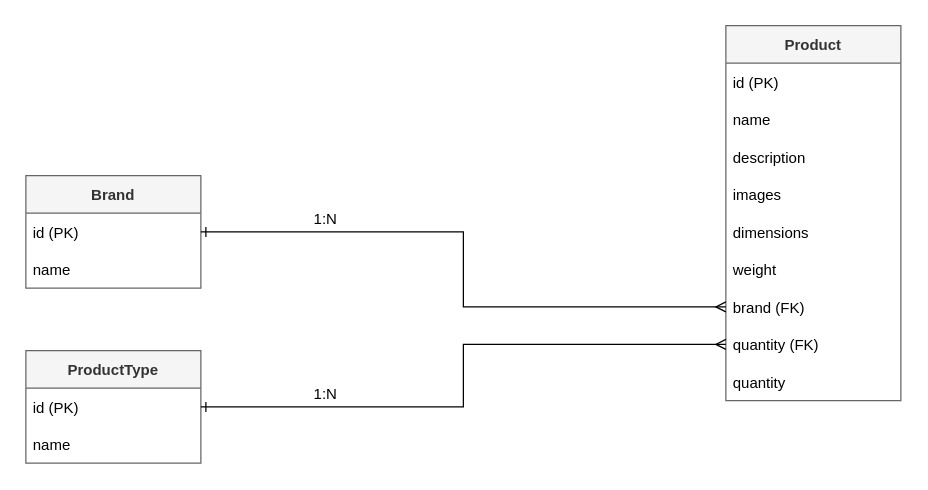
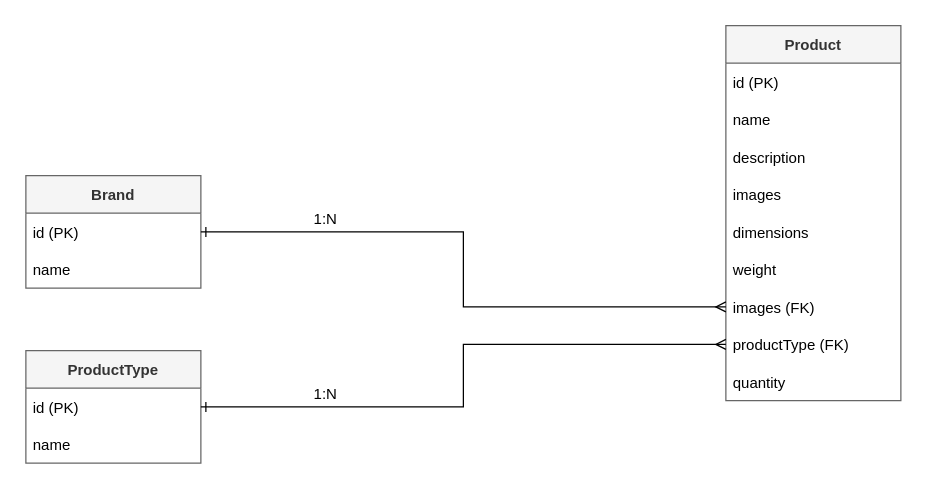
(773, 308) -> (775, 308)
(783, 345) -> (798, 345)
